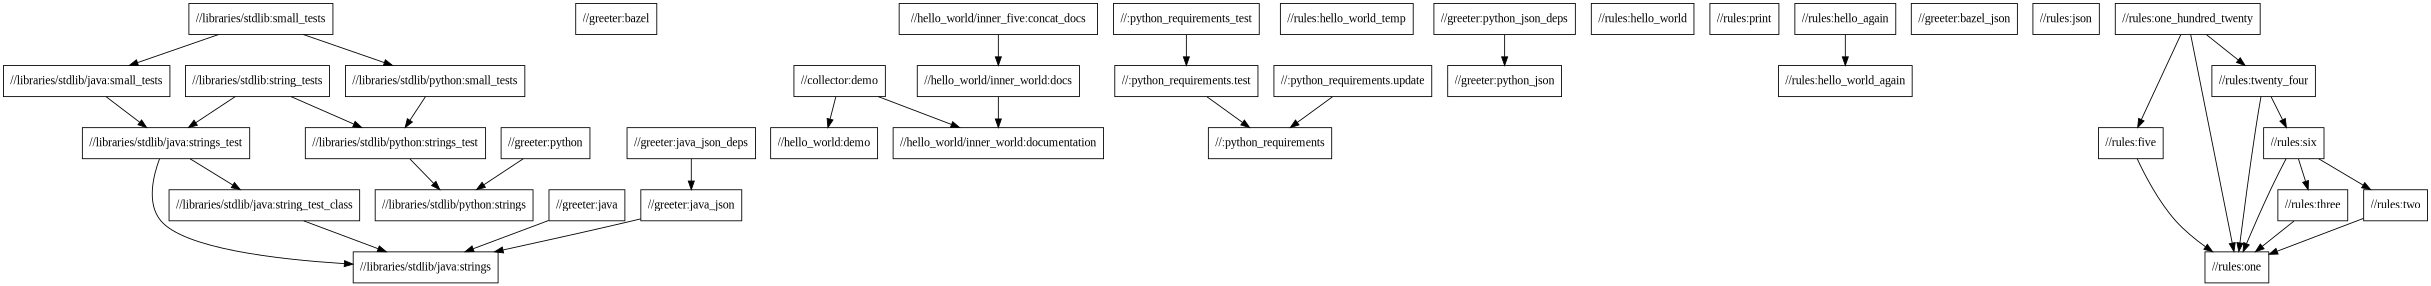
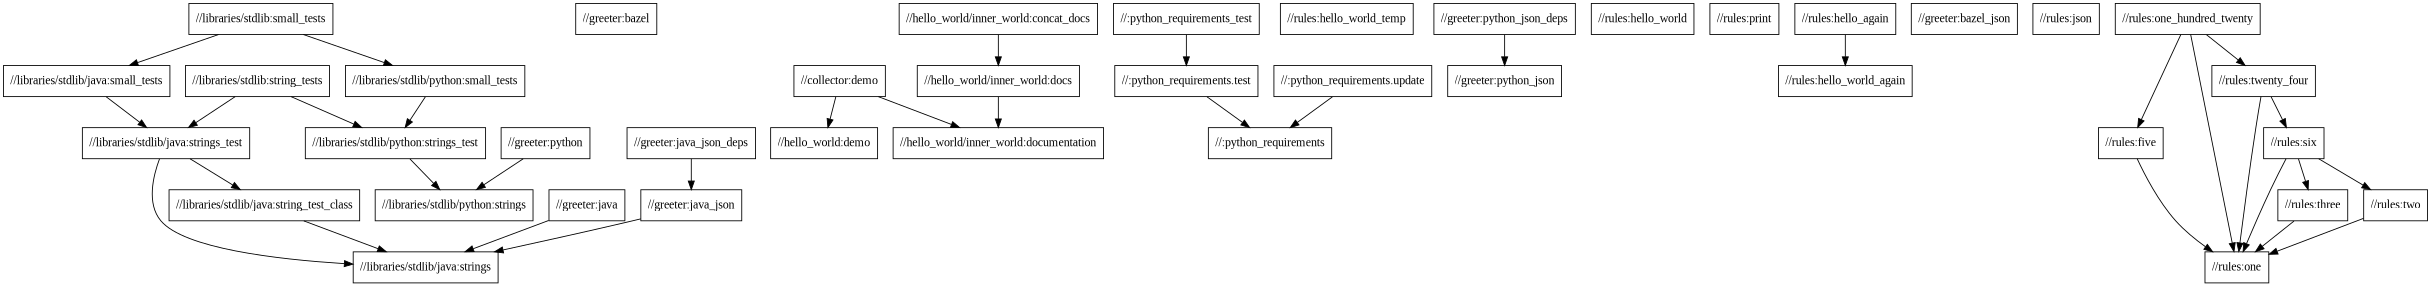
(998, 19) -> (998, 19)
